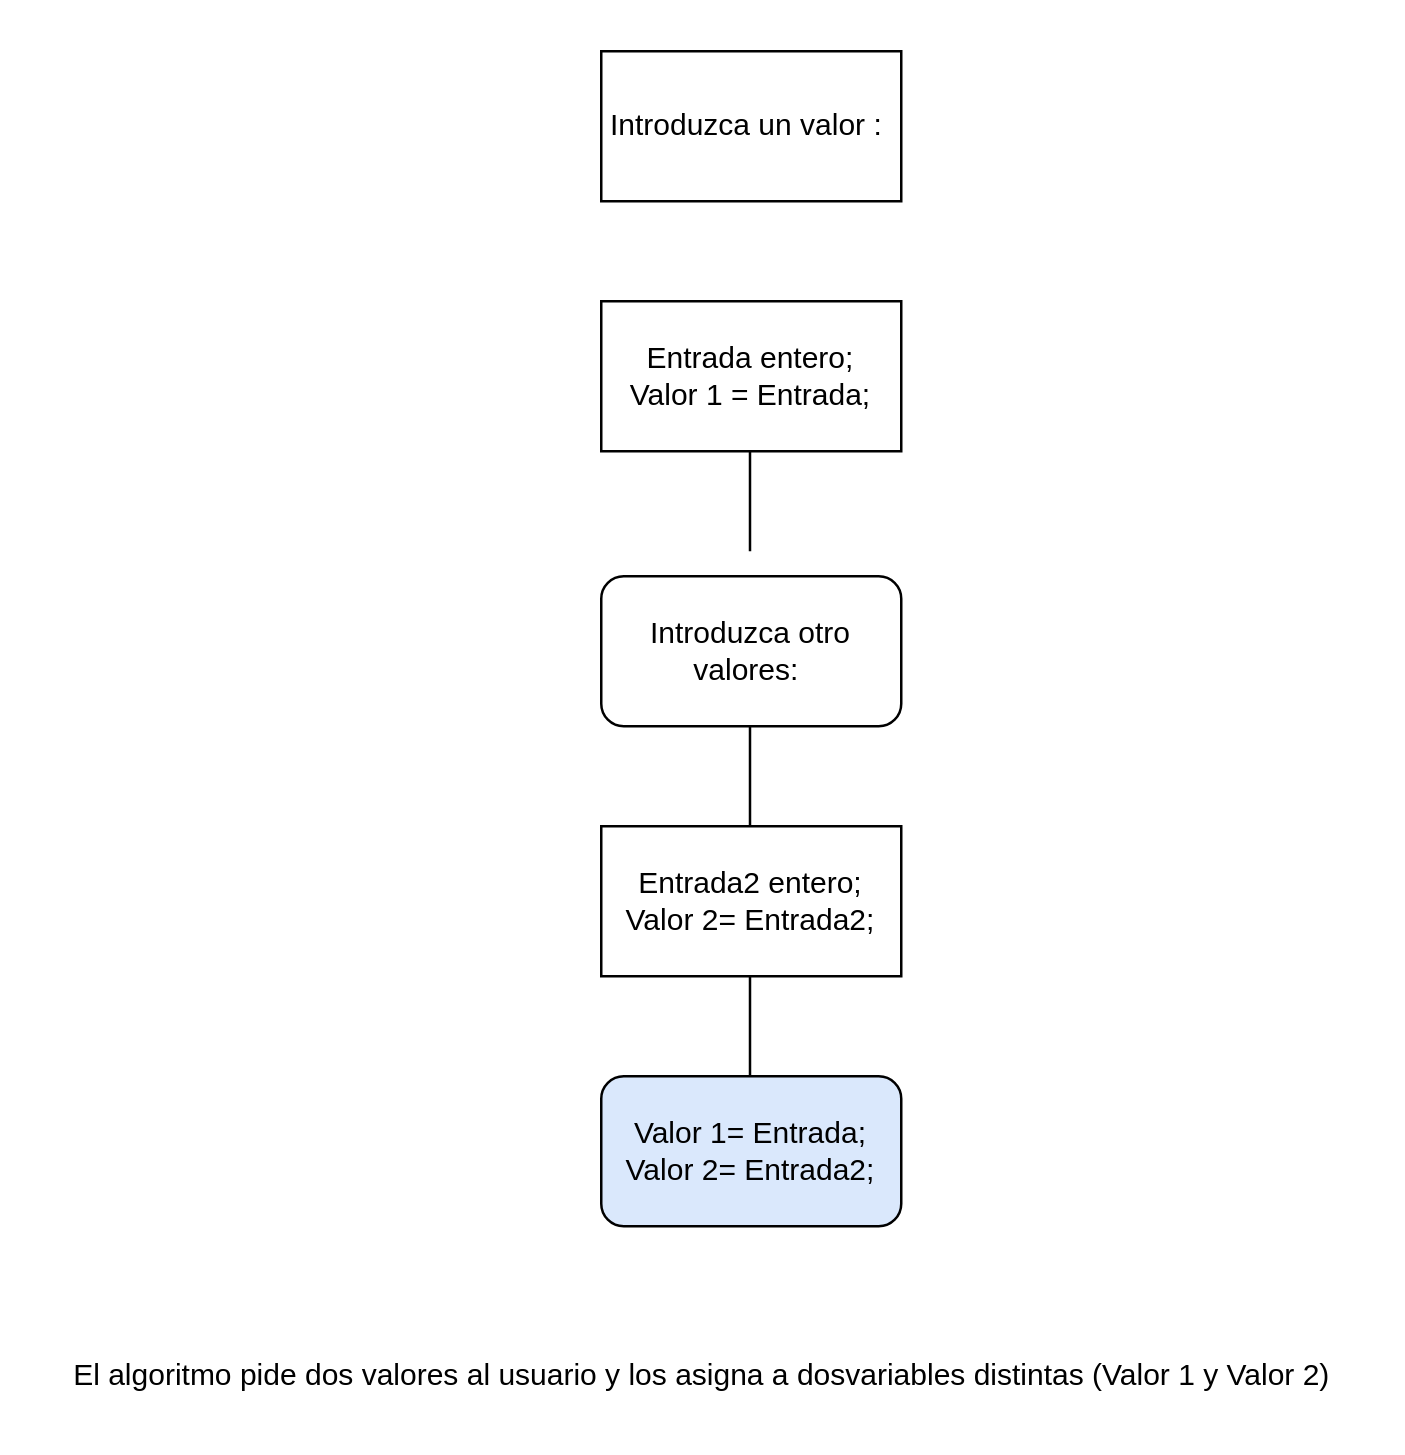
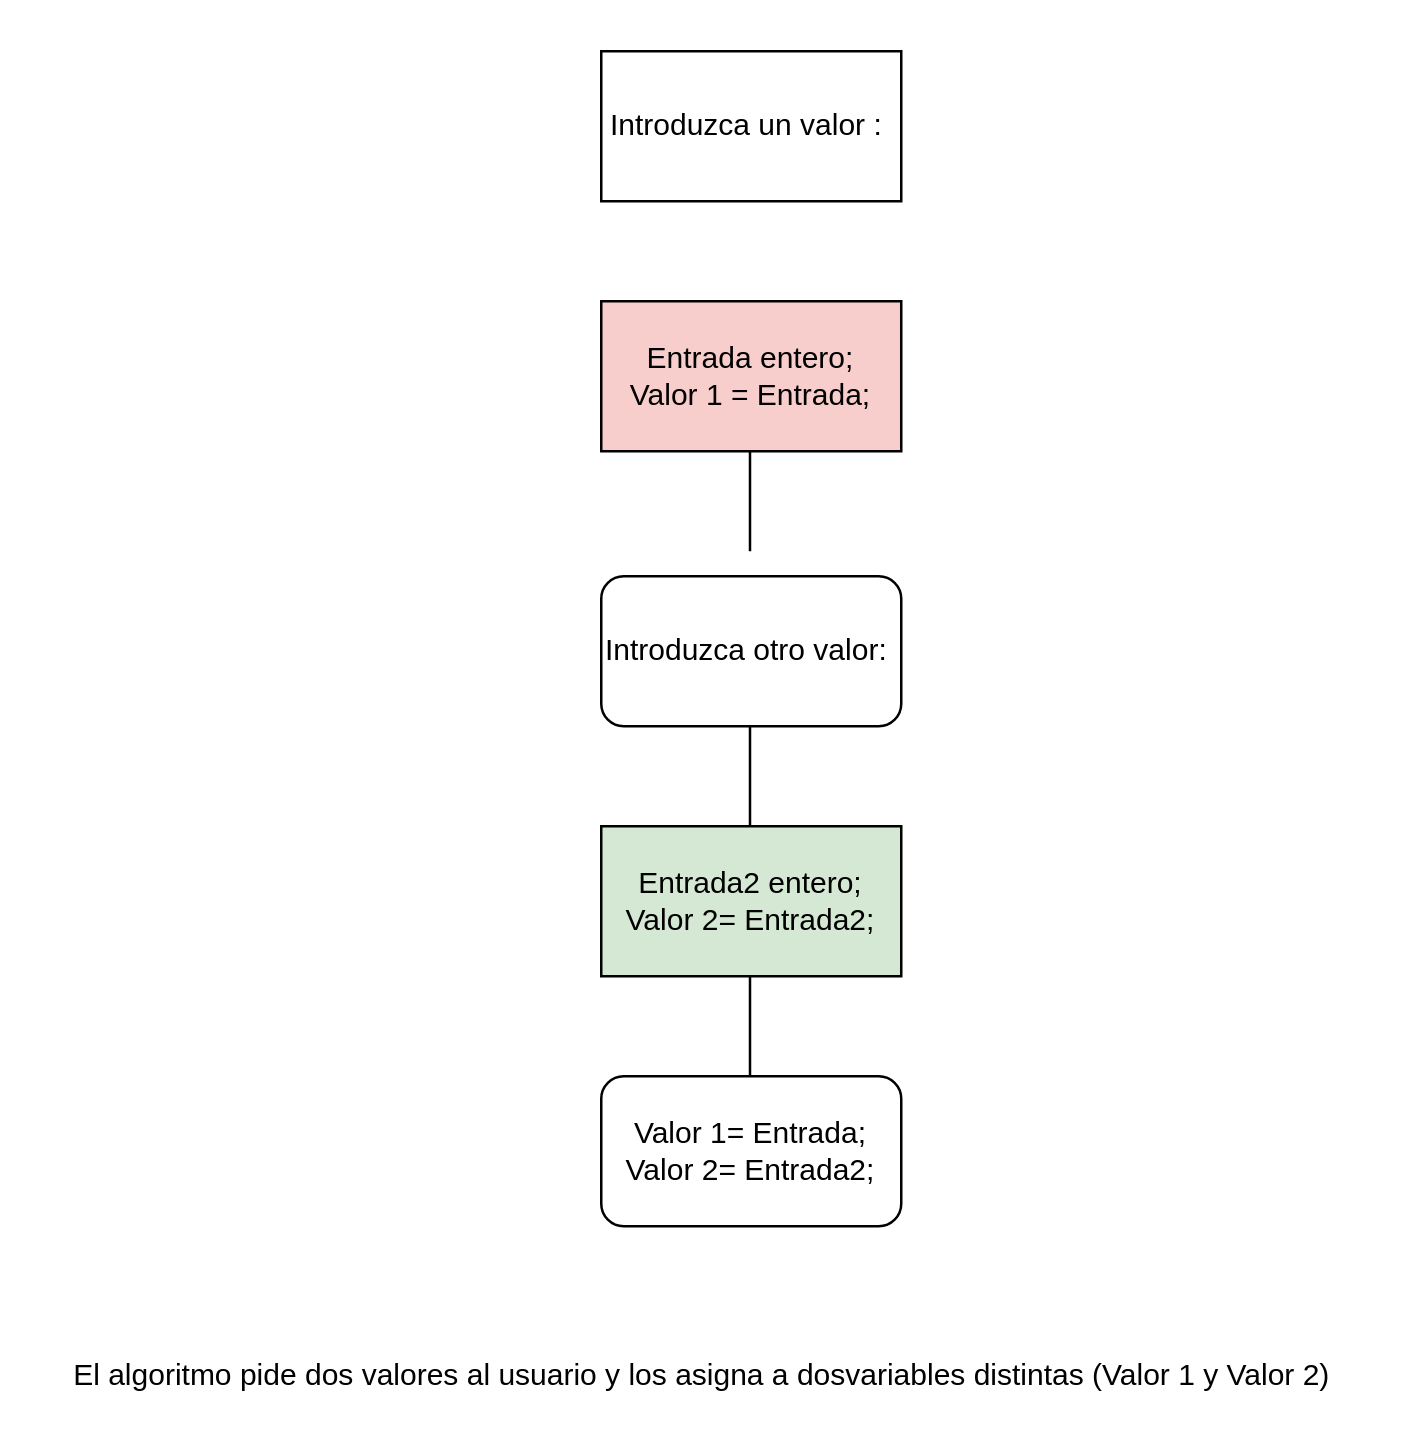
(751, 376) -> (751, 376)
(751, 651) -> (751, 651)
(751, 901) -> (751, 901)
(751, 1151) -> (751, 1151)
